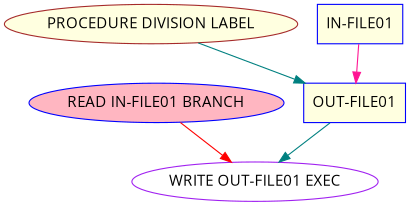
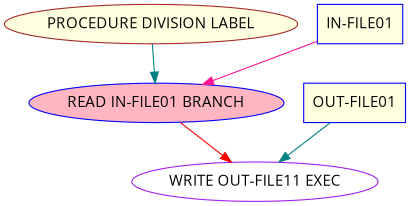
(358, 58) -> (265, 61)
(246, 61) -> (153, 58)
(255, 182) -> (255, 182)
